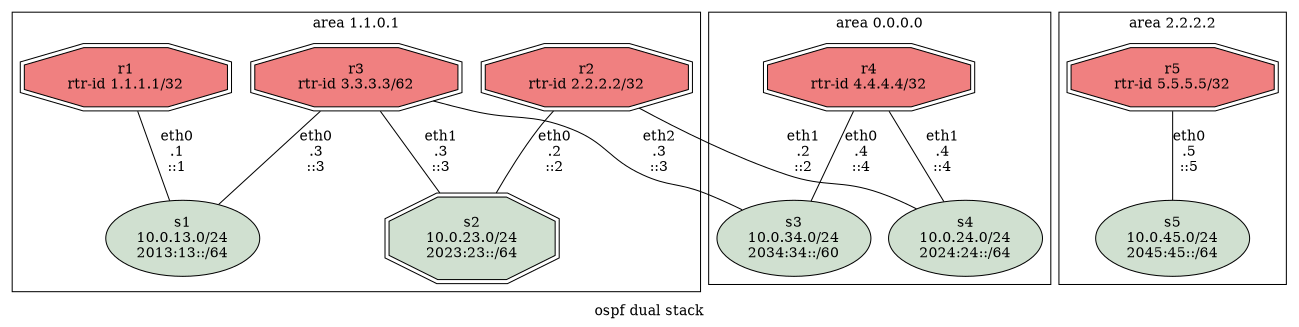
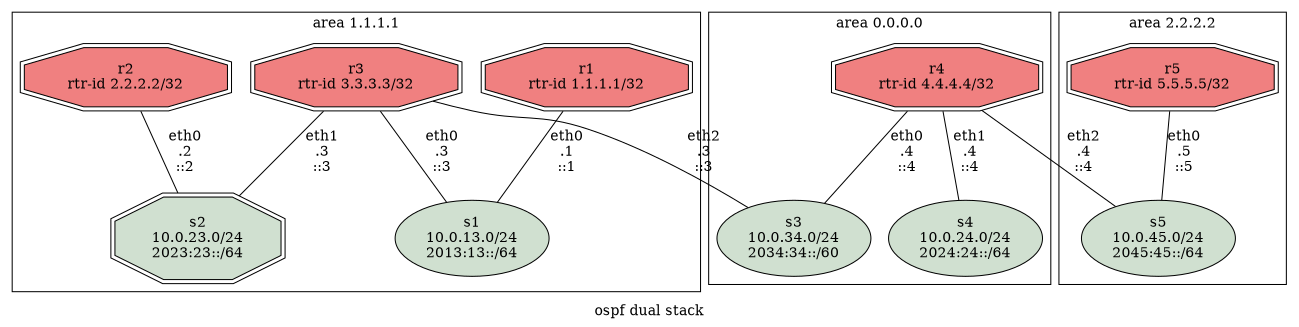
(356, 24) -> (356, 24)
(356, 77) -> (356, 77)
none -> (1042, 154)
(774, 170) -> none
